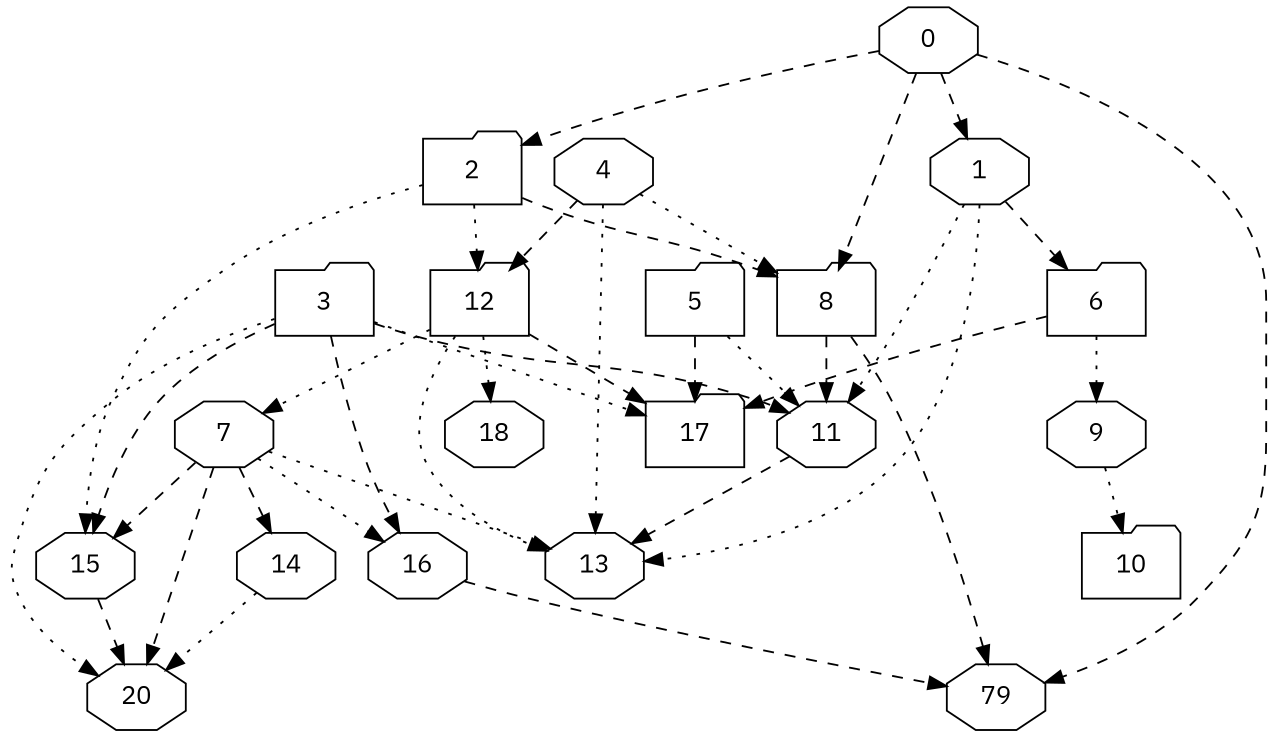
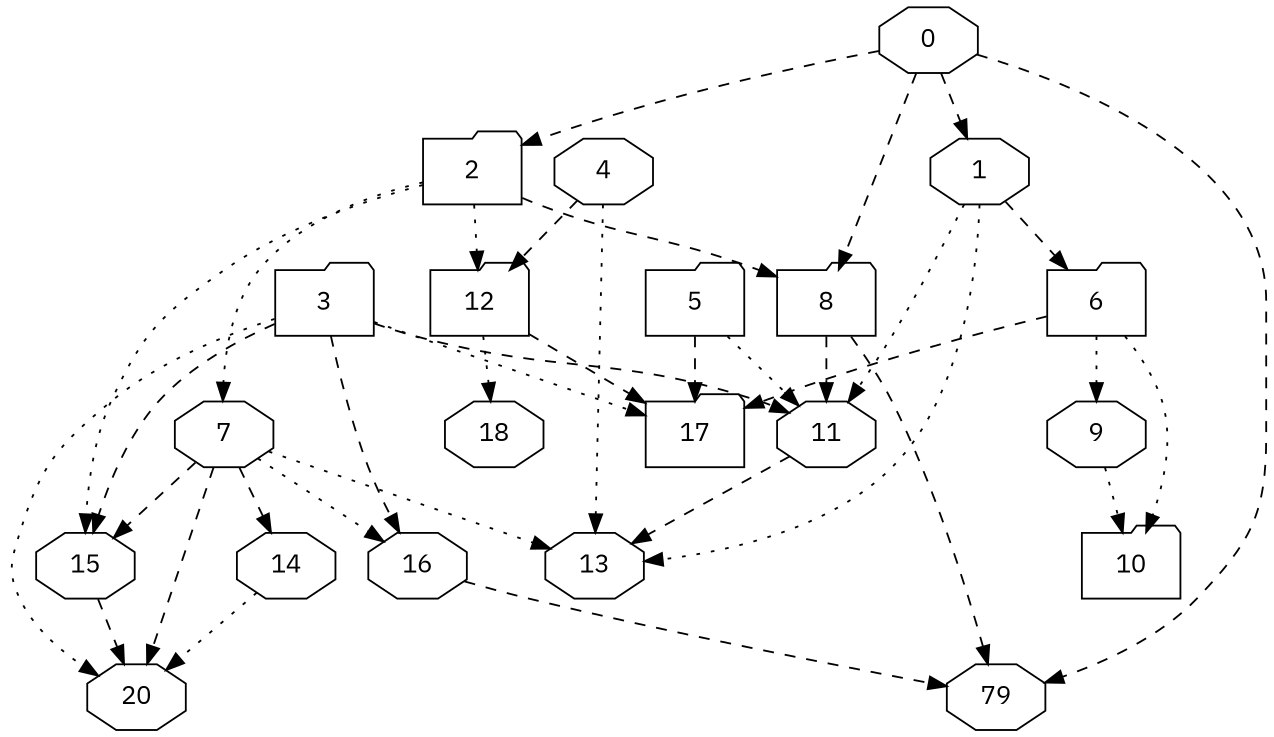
(700, 229) -> none
(355, 367) -> (272, 256)
none -> (1166, 421)
(426, 462) -> none
